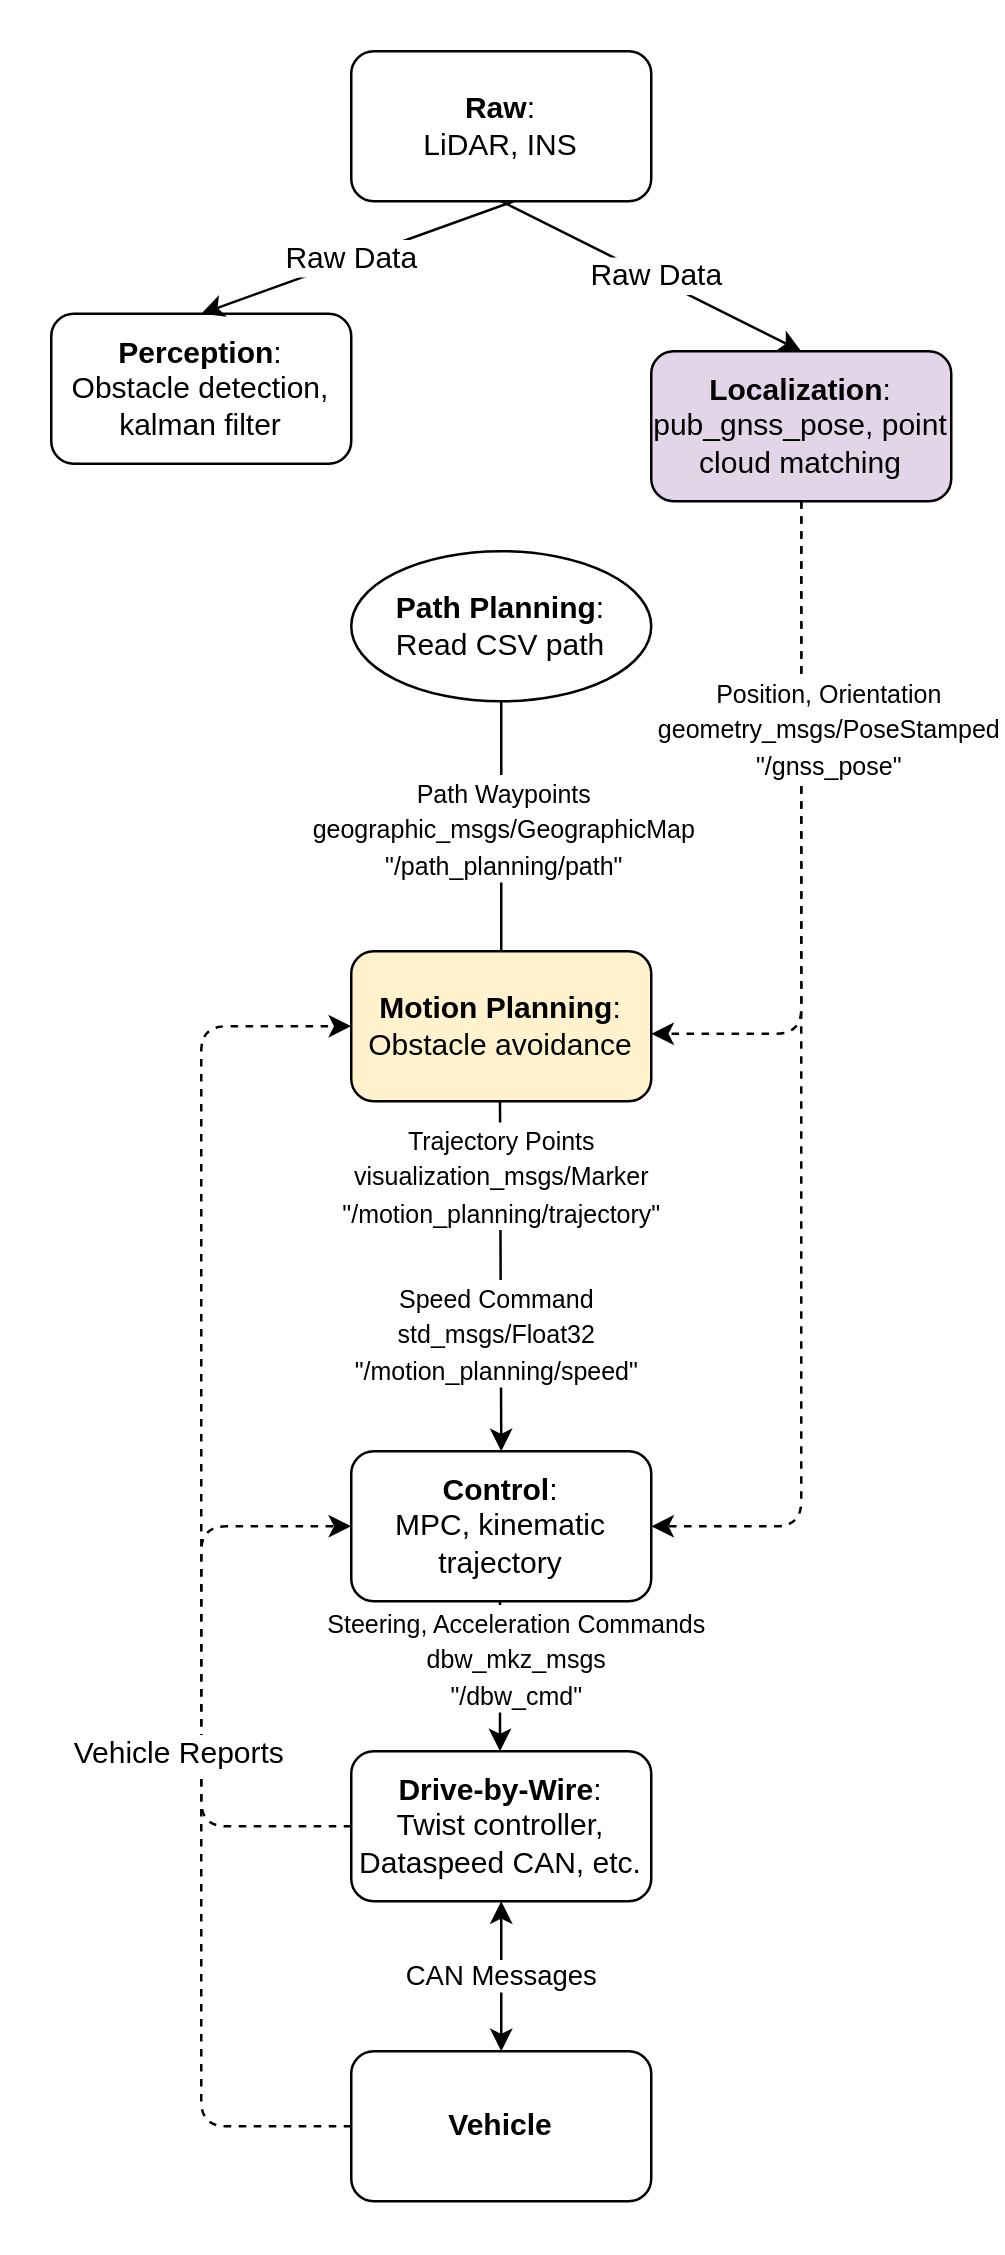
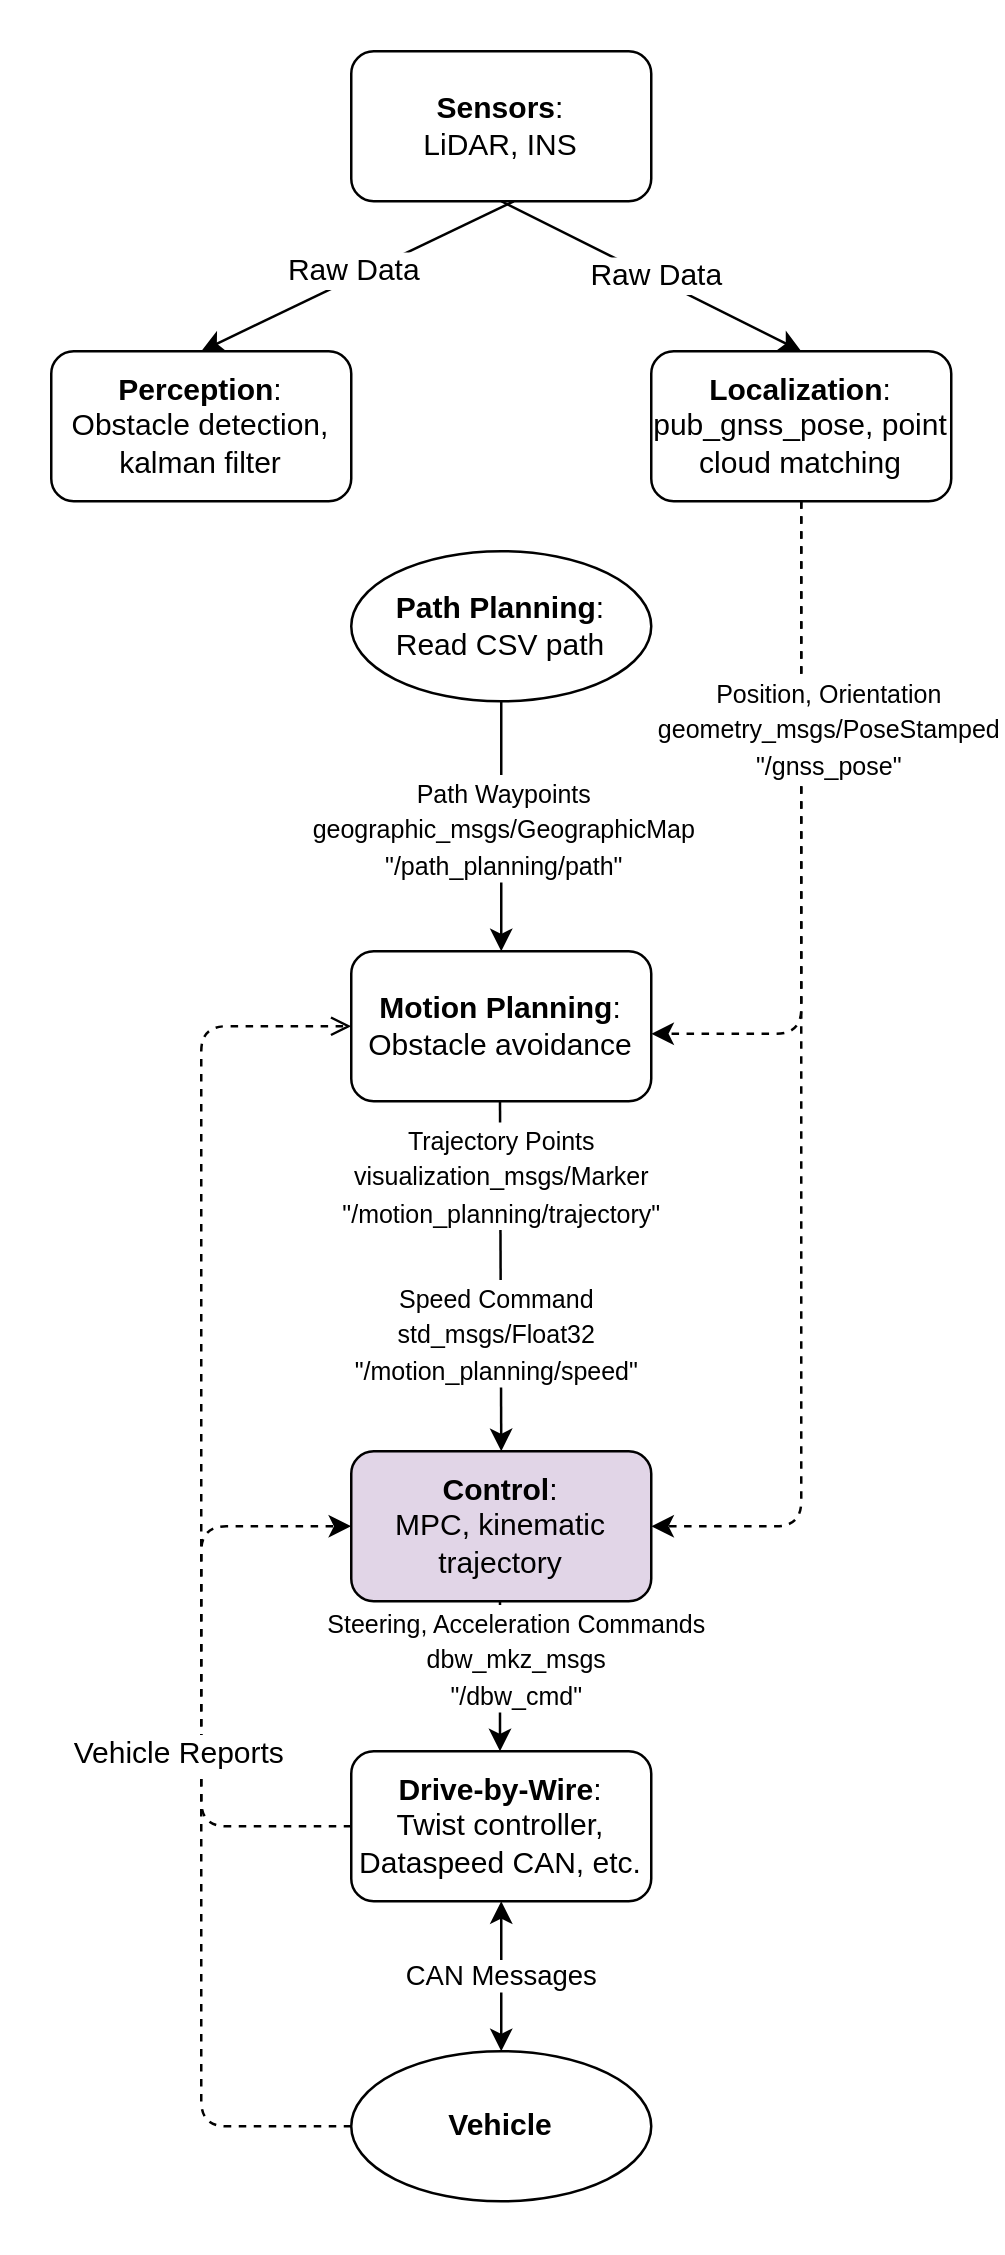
(501, 126) -> (501, 126)
(201, 389) -> (201, 426)
(801, 426) -> (801, 426)
(501, 940) -> (501, 933)
(333, 1026) -> (338, 1026)
(501, 1026) -> (501, 1026)
(501, 1526) -> (501, 1526)
(501, 2126) -> (501, 2126)
